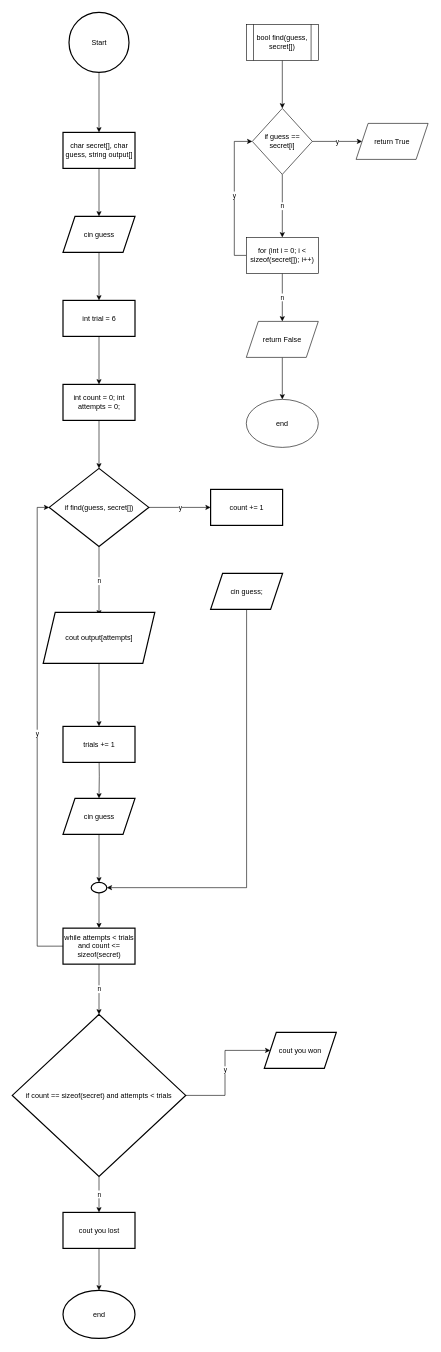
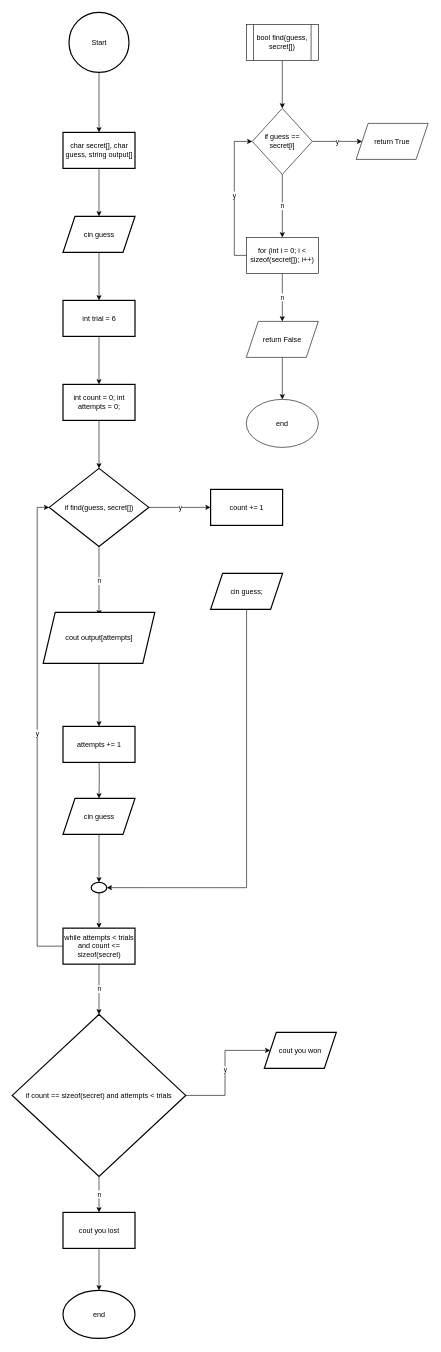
(99, 744) -> (99, 744)
